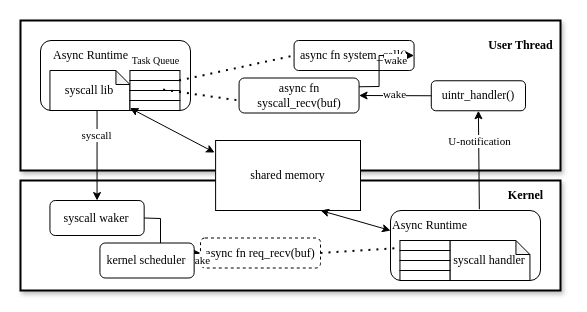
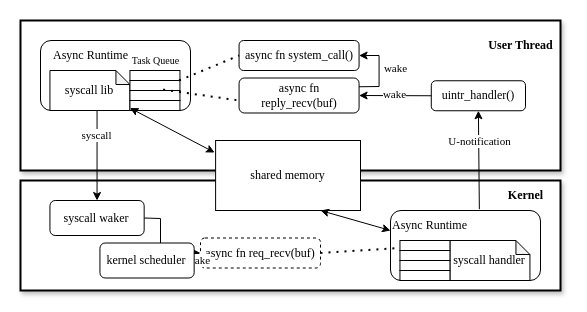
(354, 56) -> (299, 56)
(300, 96) -> (300, 96)
